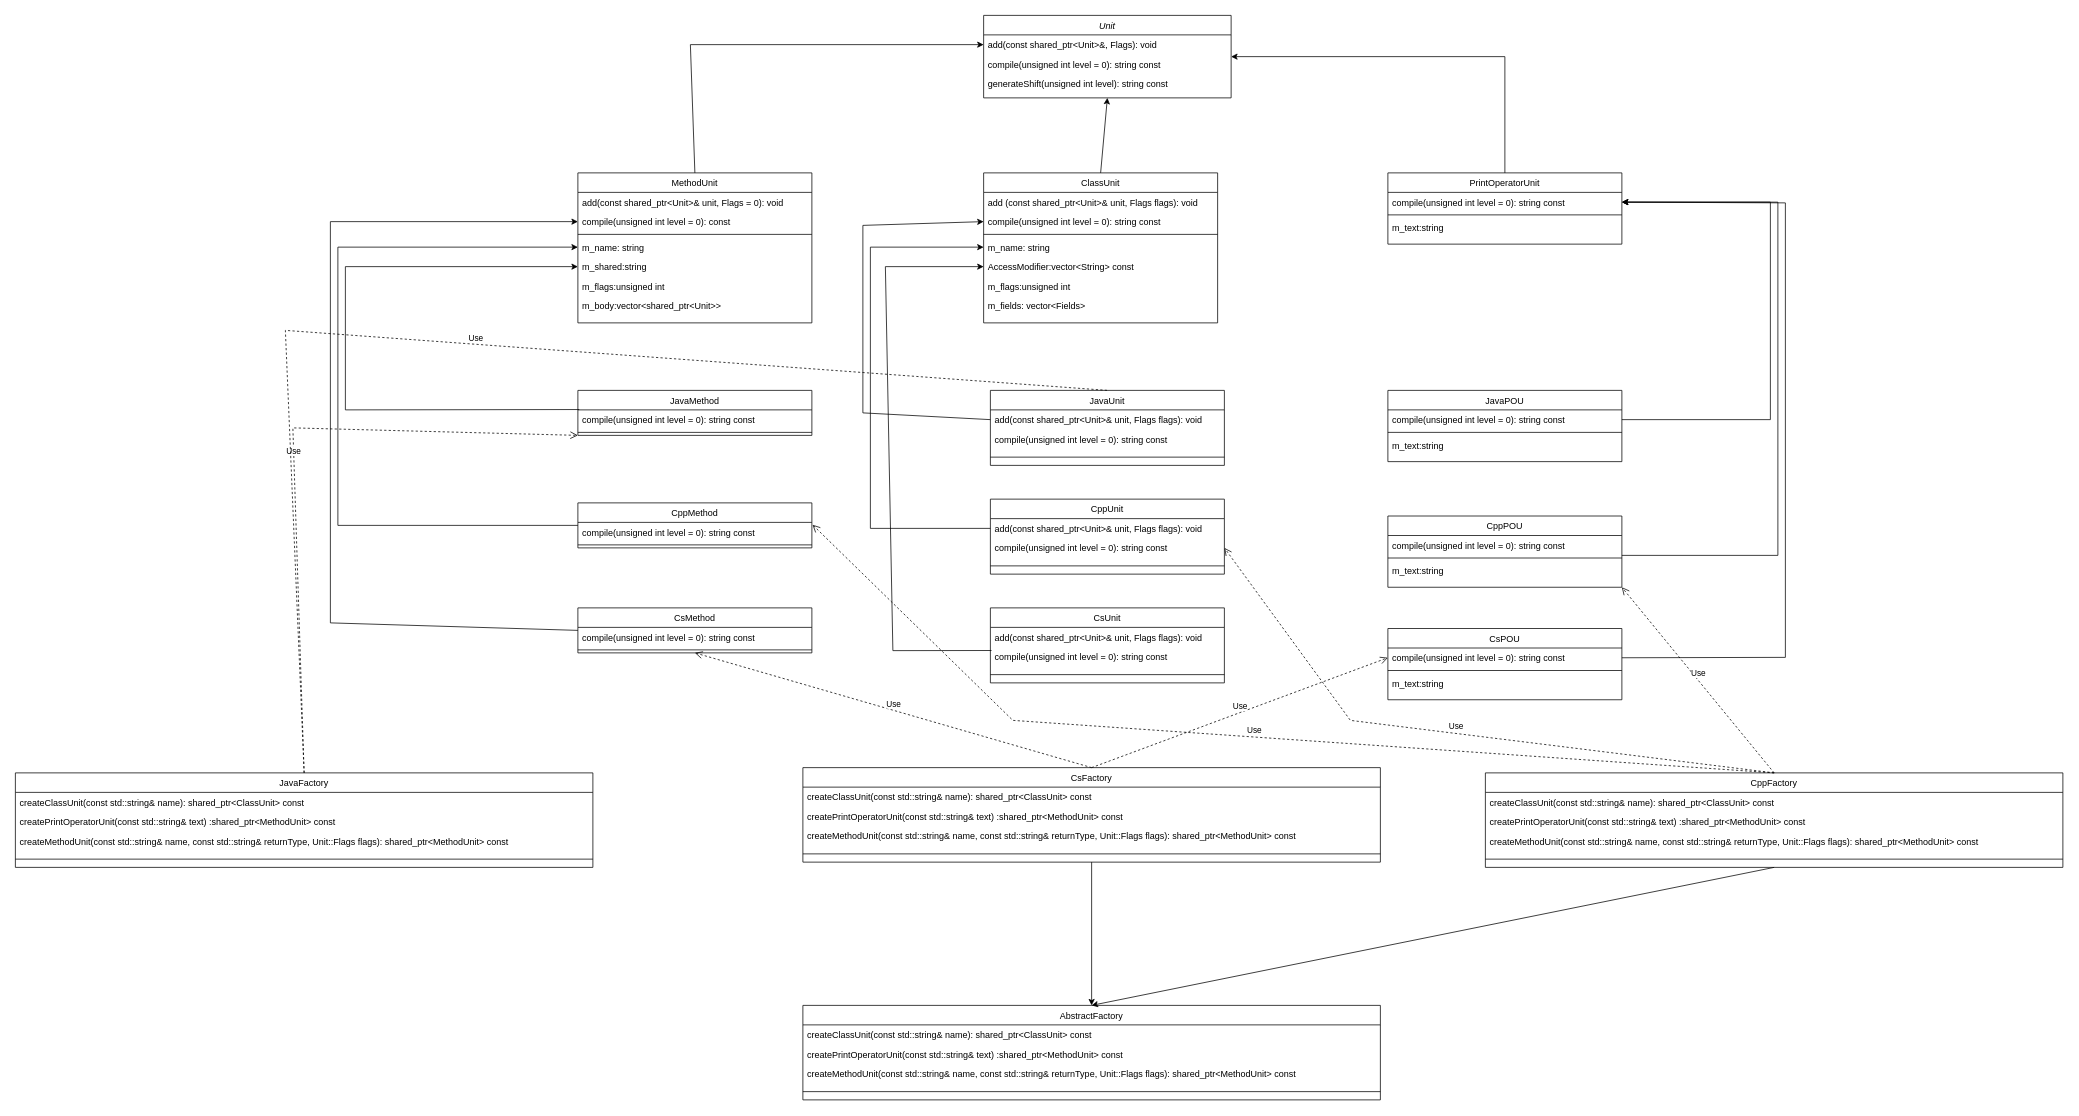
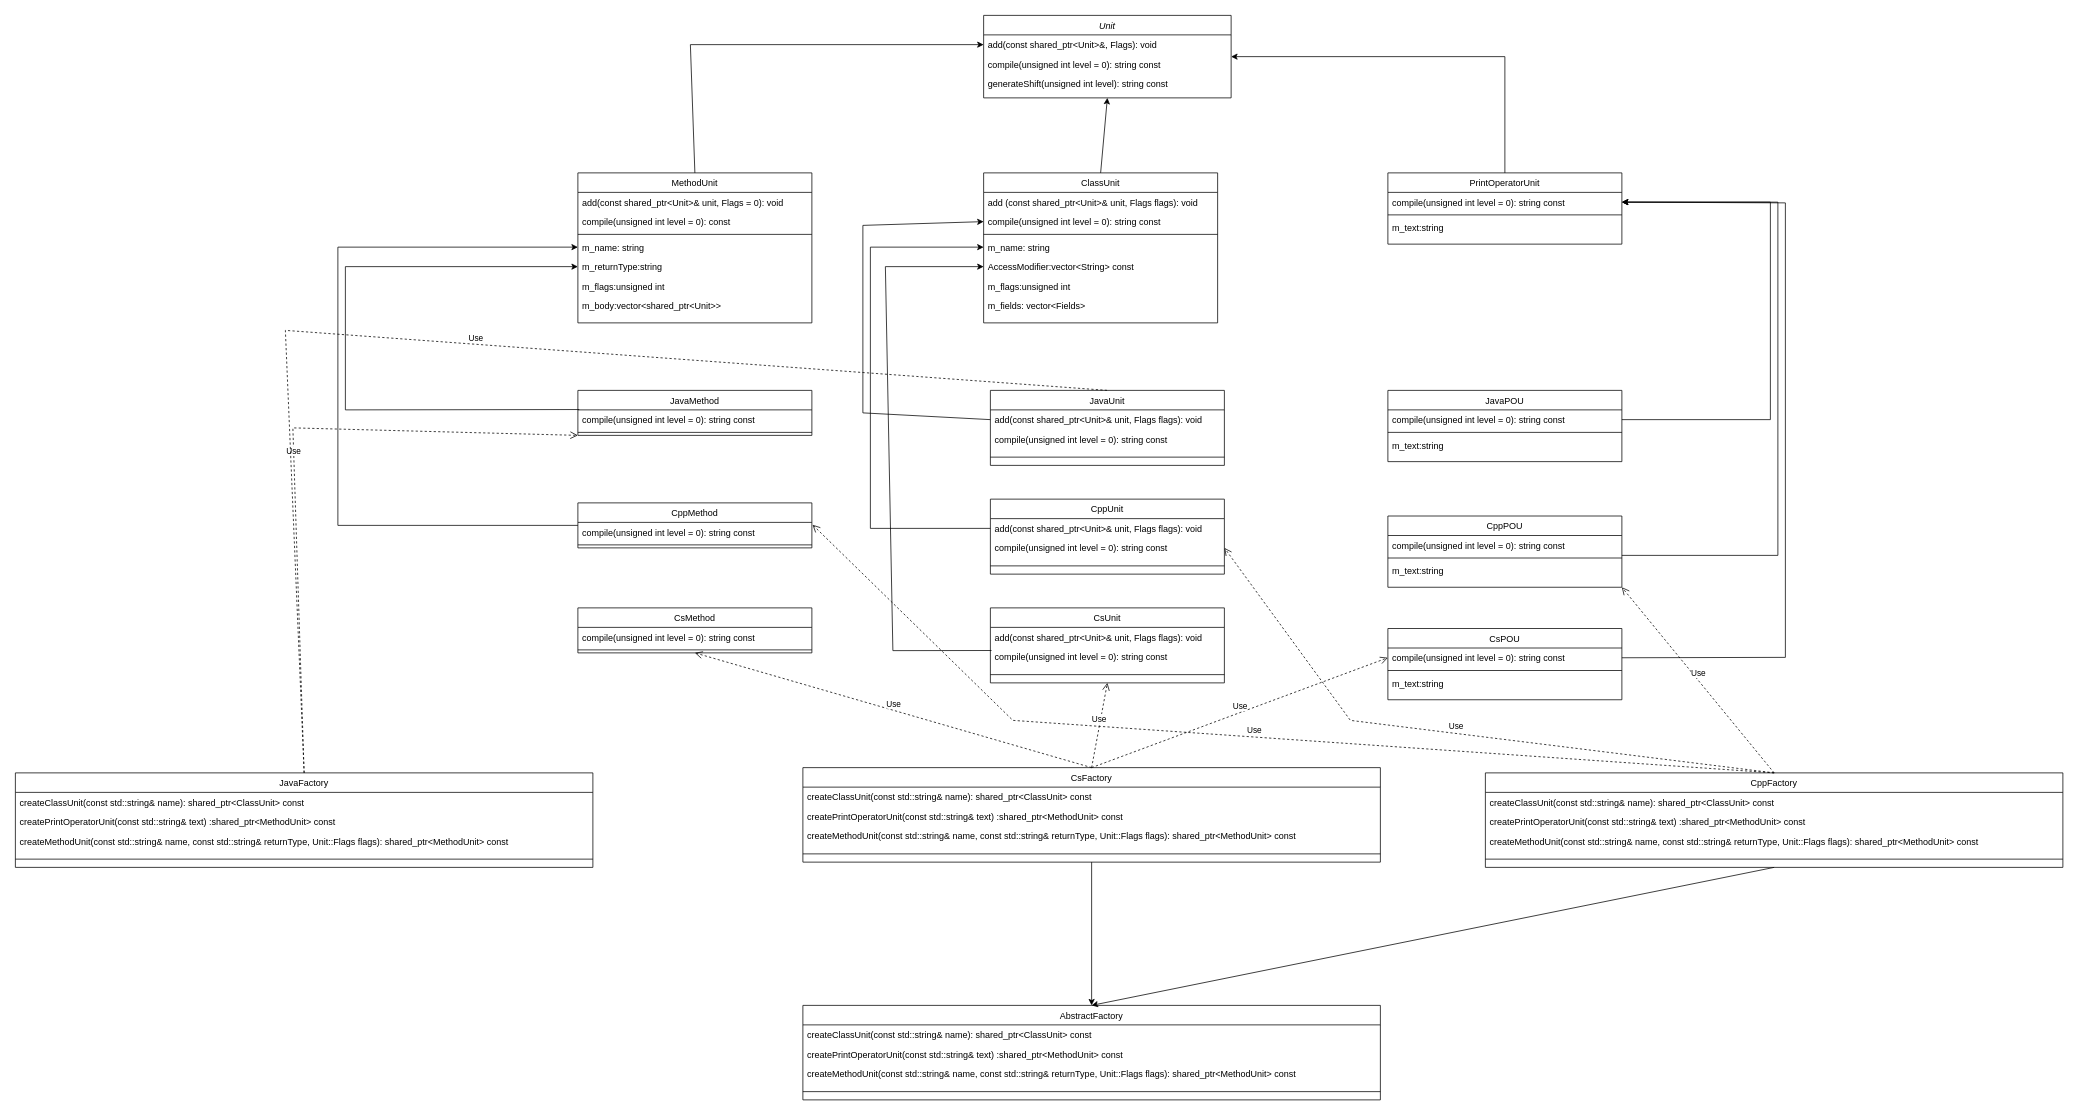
(617, 267) -> (628, 267)
(330, 318) -> none
none -> (1099, 728)
